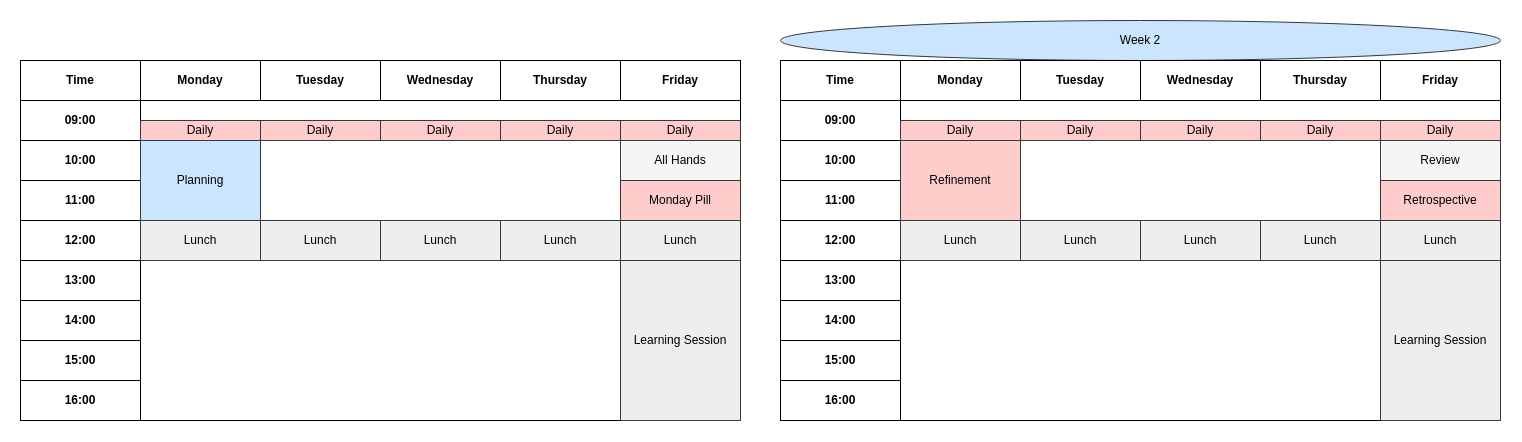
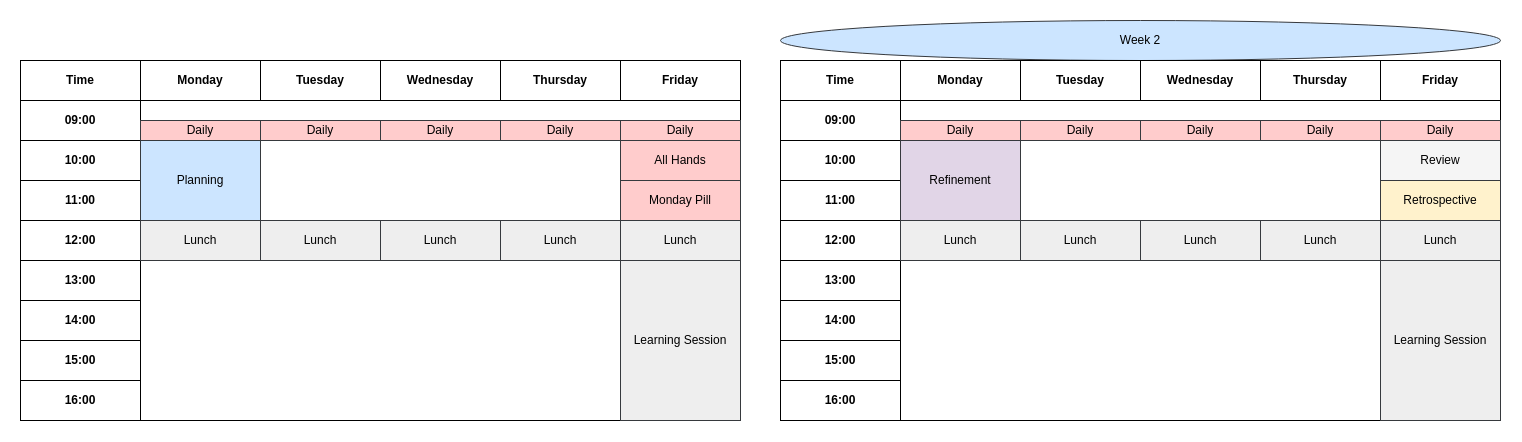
(681, 161) -> (681, 161)
(961, 181) -> (961, 181)
(1441, 201) -> (1441, 201)
